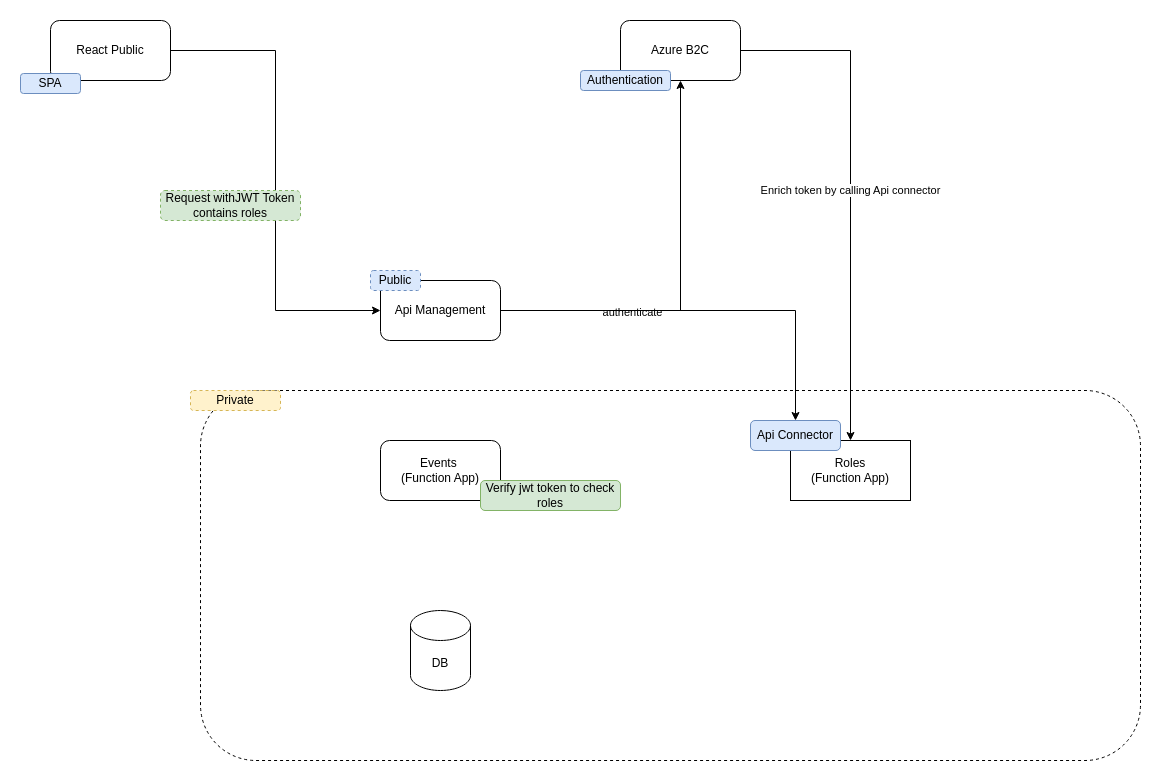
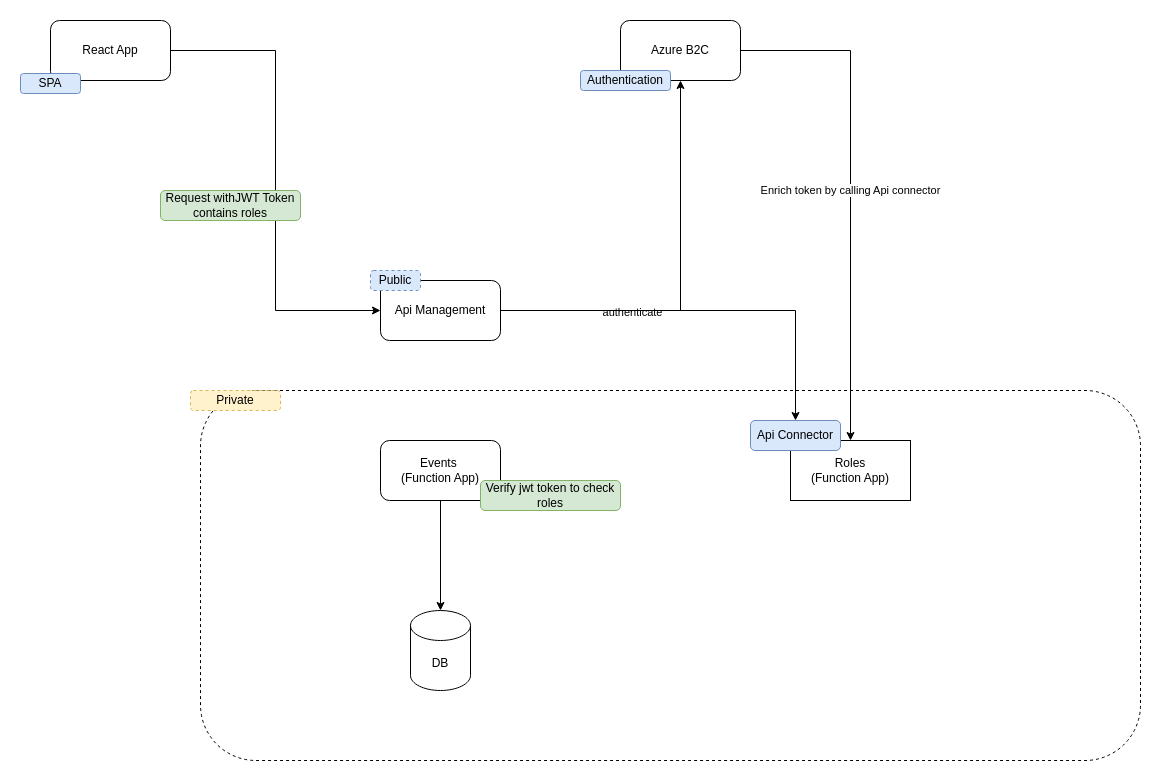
(111, 51) -> (111, 51)
(231, 206) -> (231, 206)
none -> (441, 552)
